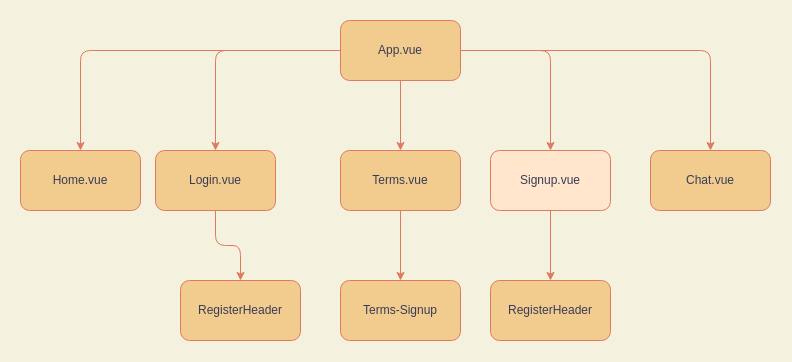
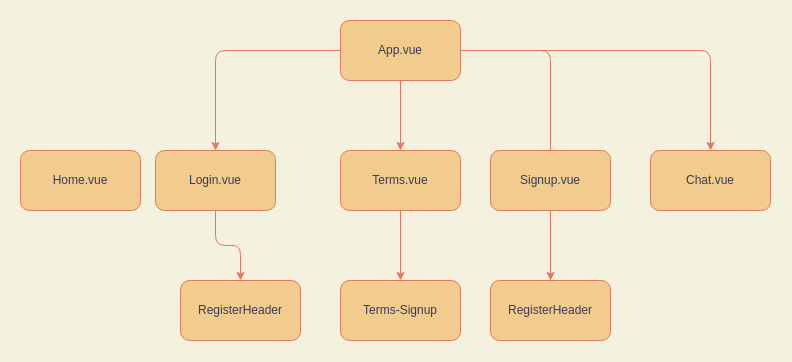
(109, 51) -> none
(551, 142) -> (551, 145)
(551, 181) -> (551, 181)
